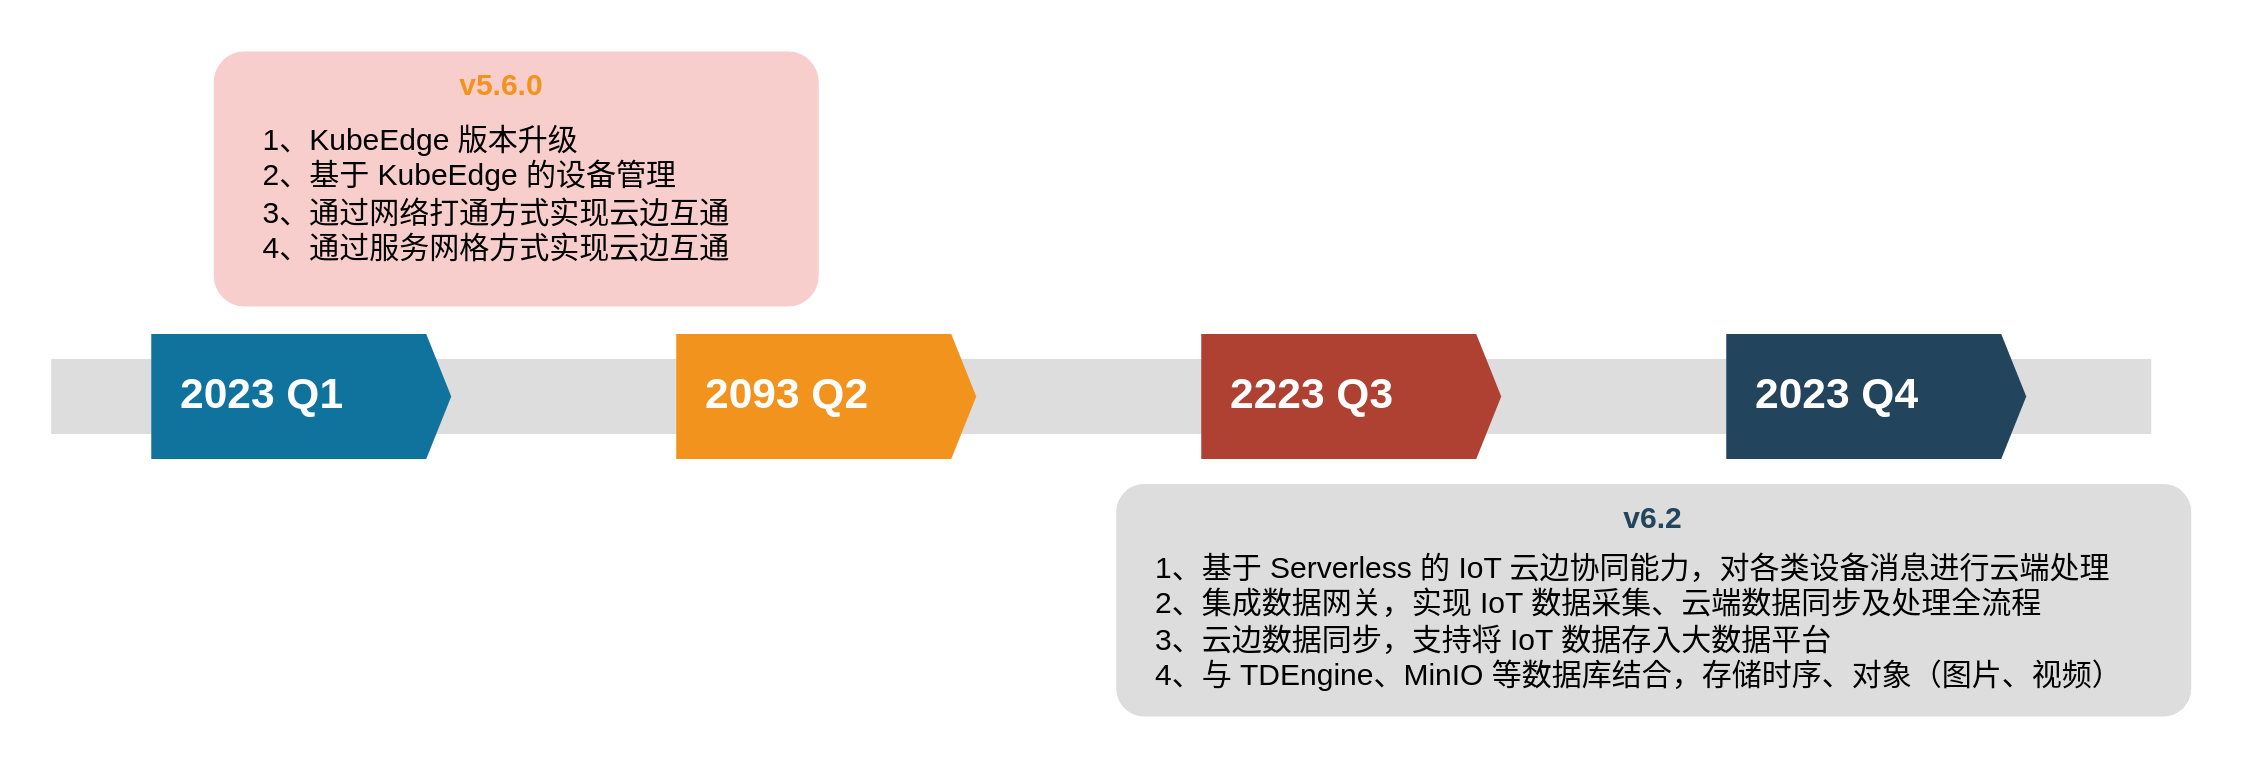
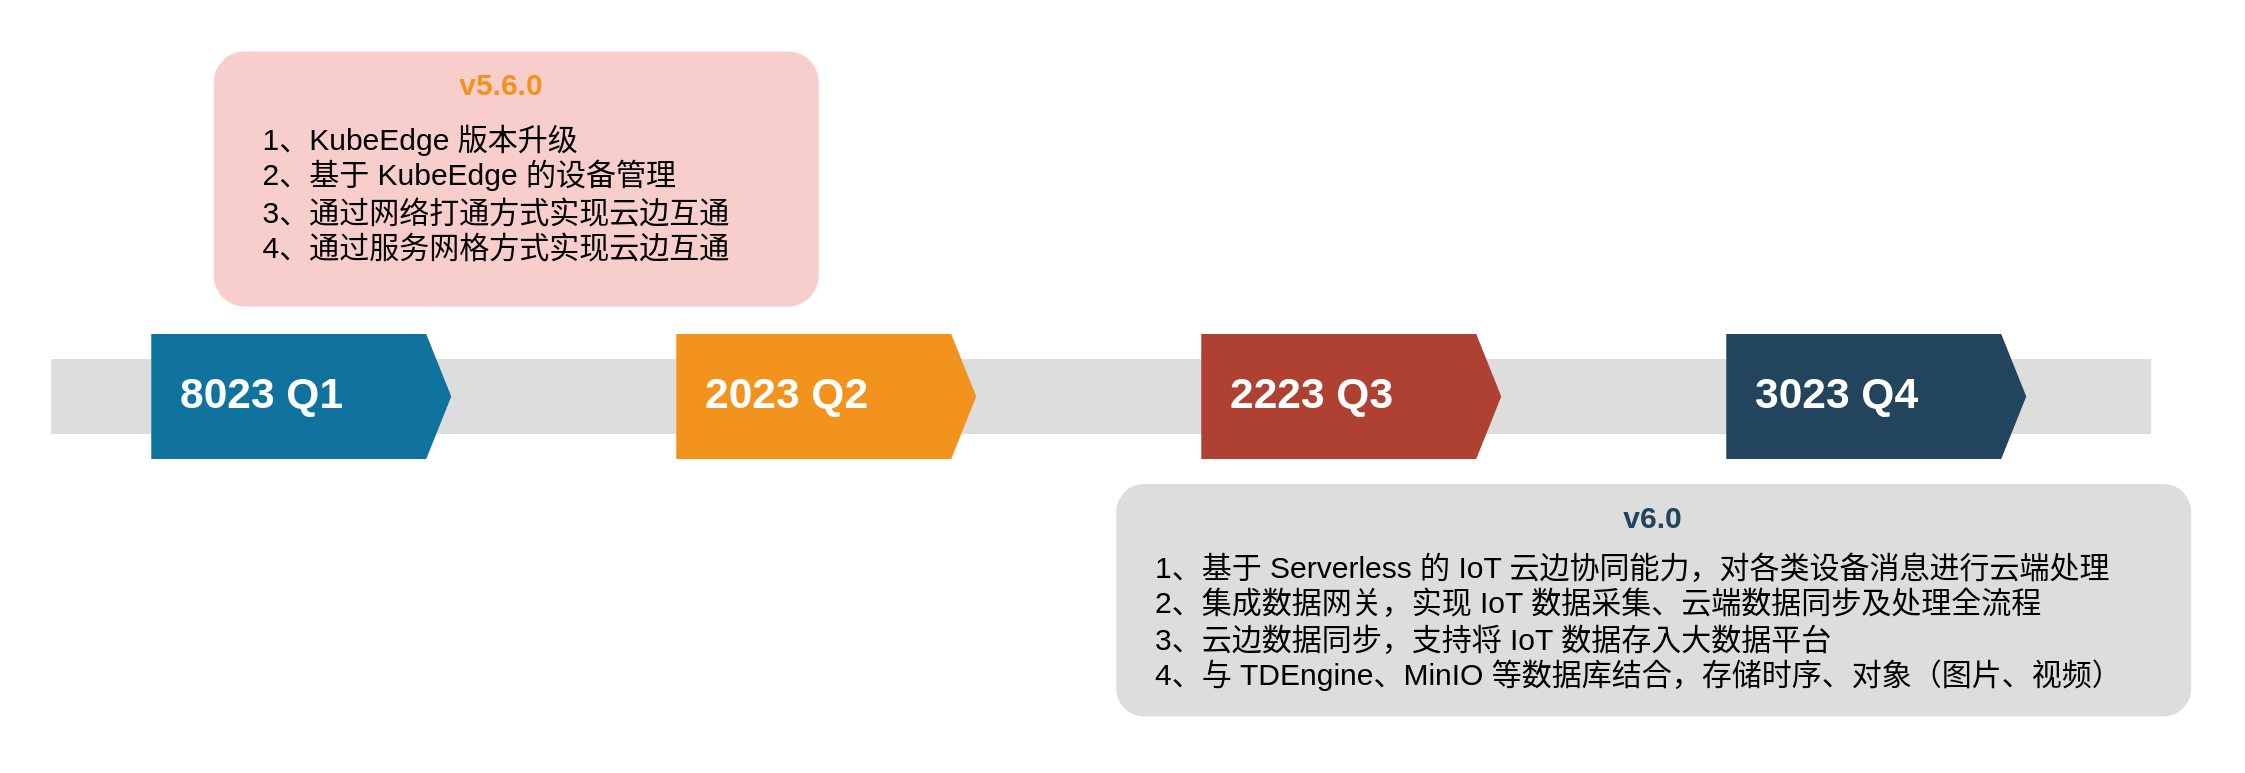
(259, 396) -> (259, 396)
(784, 396) -> (784, 396)
(1834, 396) -> (1834, 396)
(1654, 519) -> (1654, 519)
